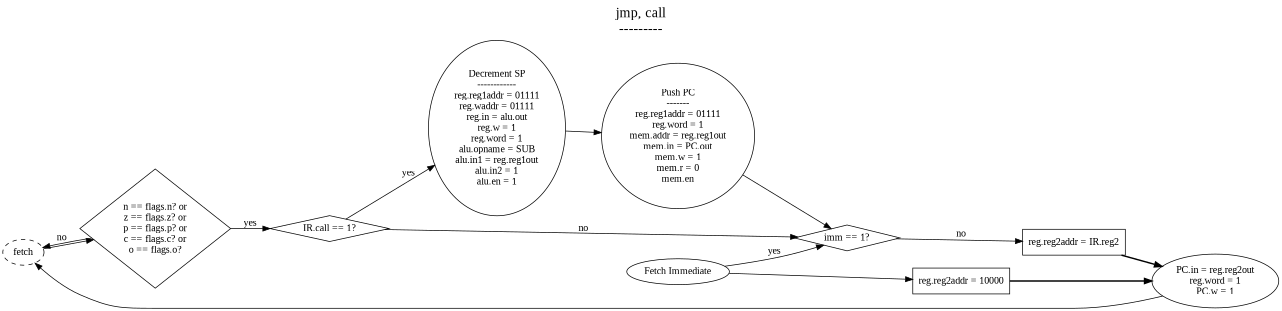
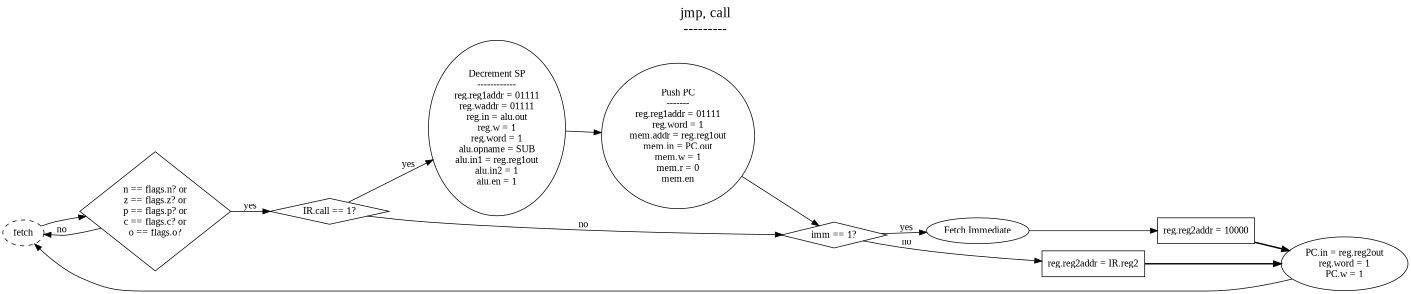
(771, 259) -> (900, 233)
